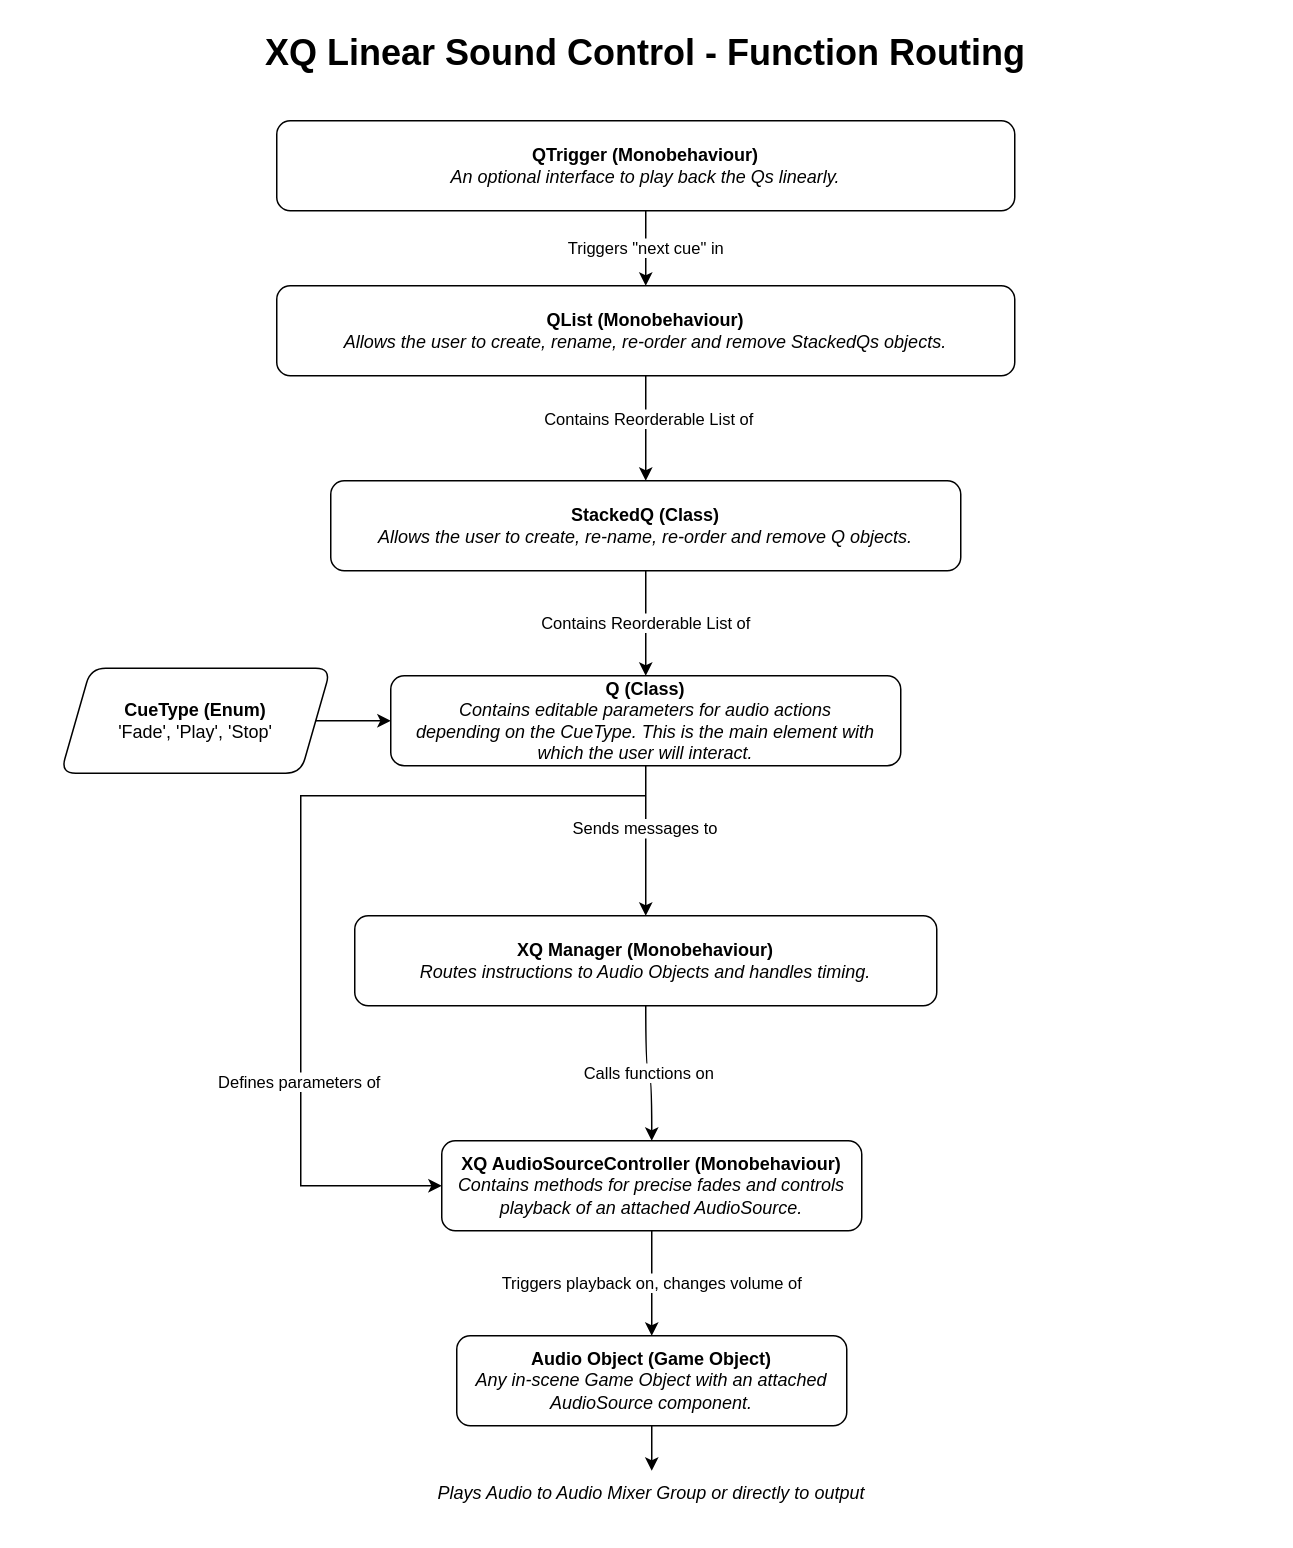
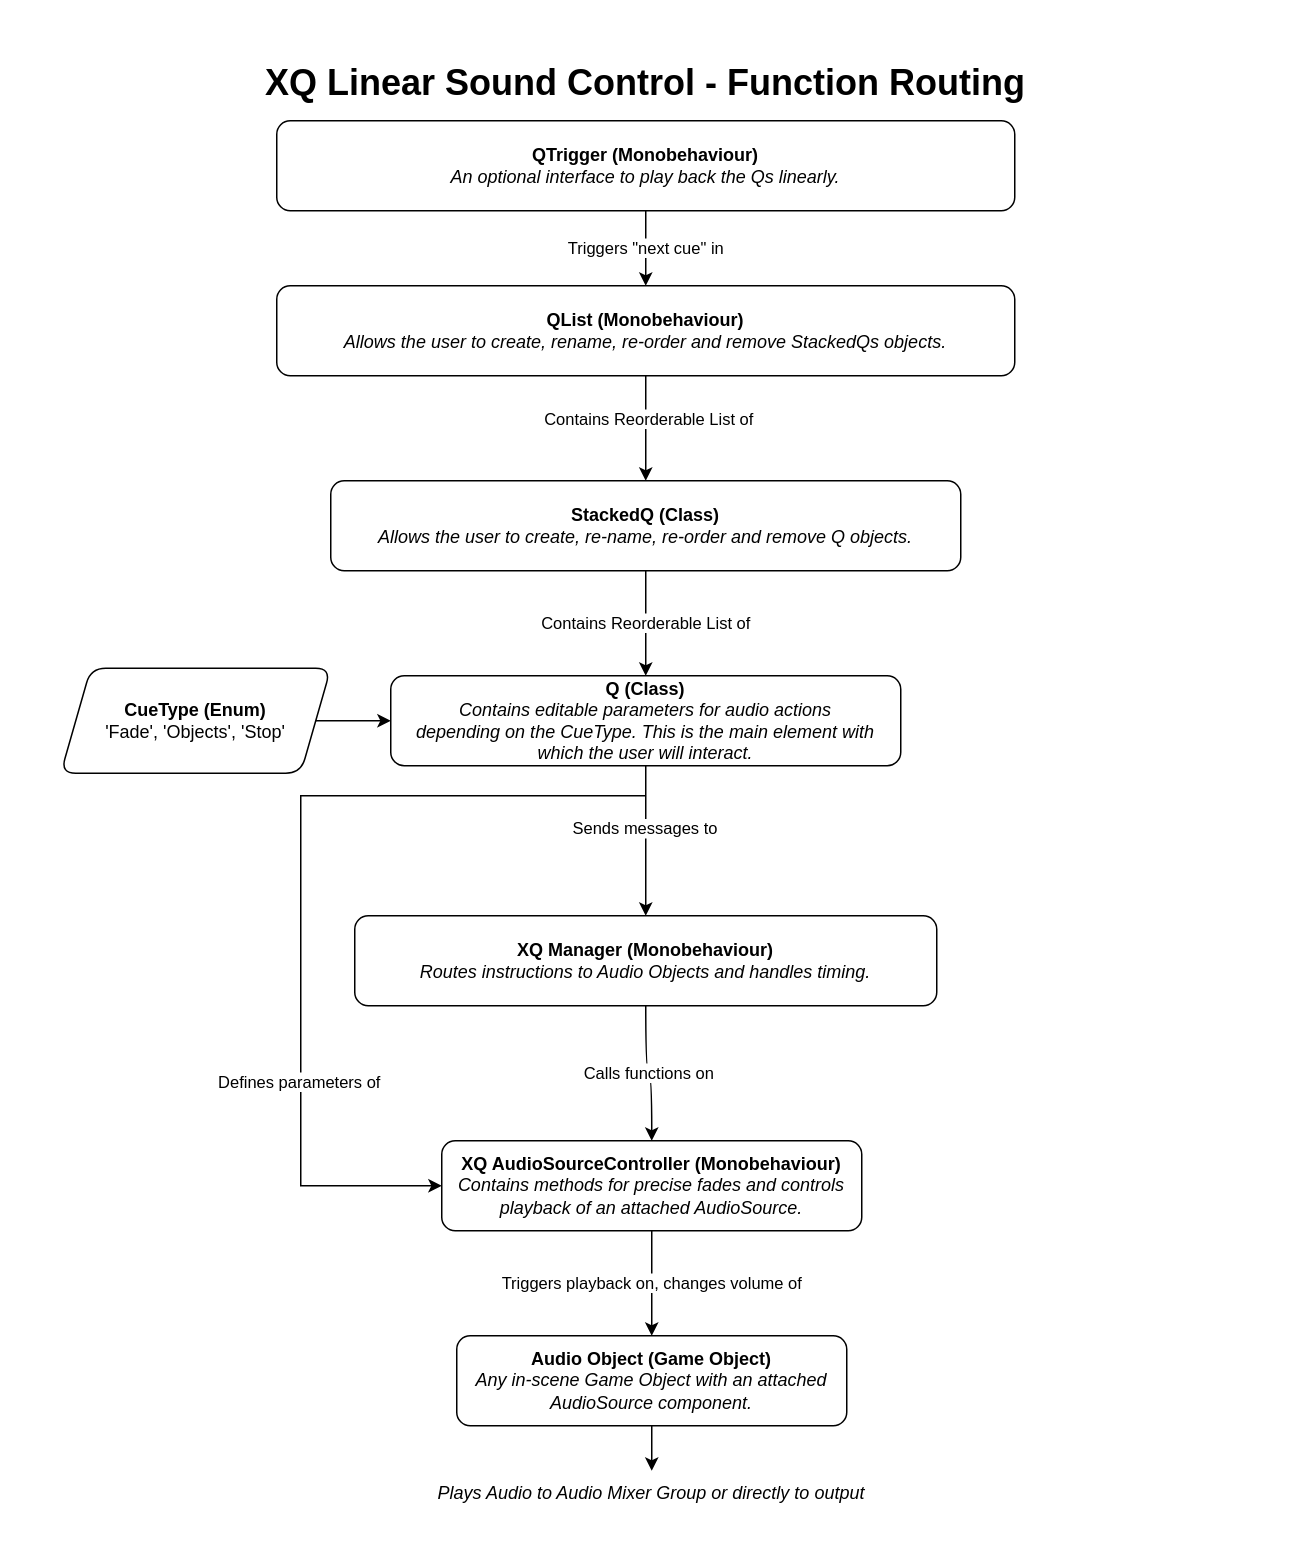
(646, 53) -> (646, 83)
(196, 721) -> (196, 721)
